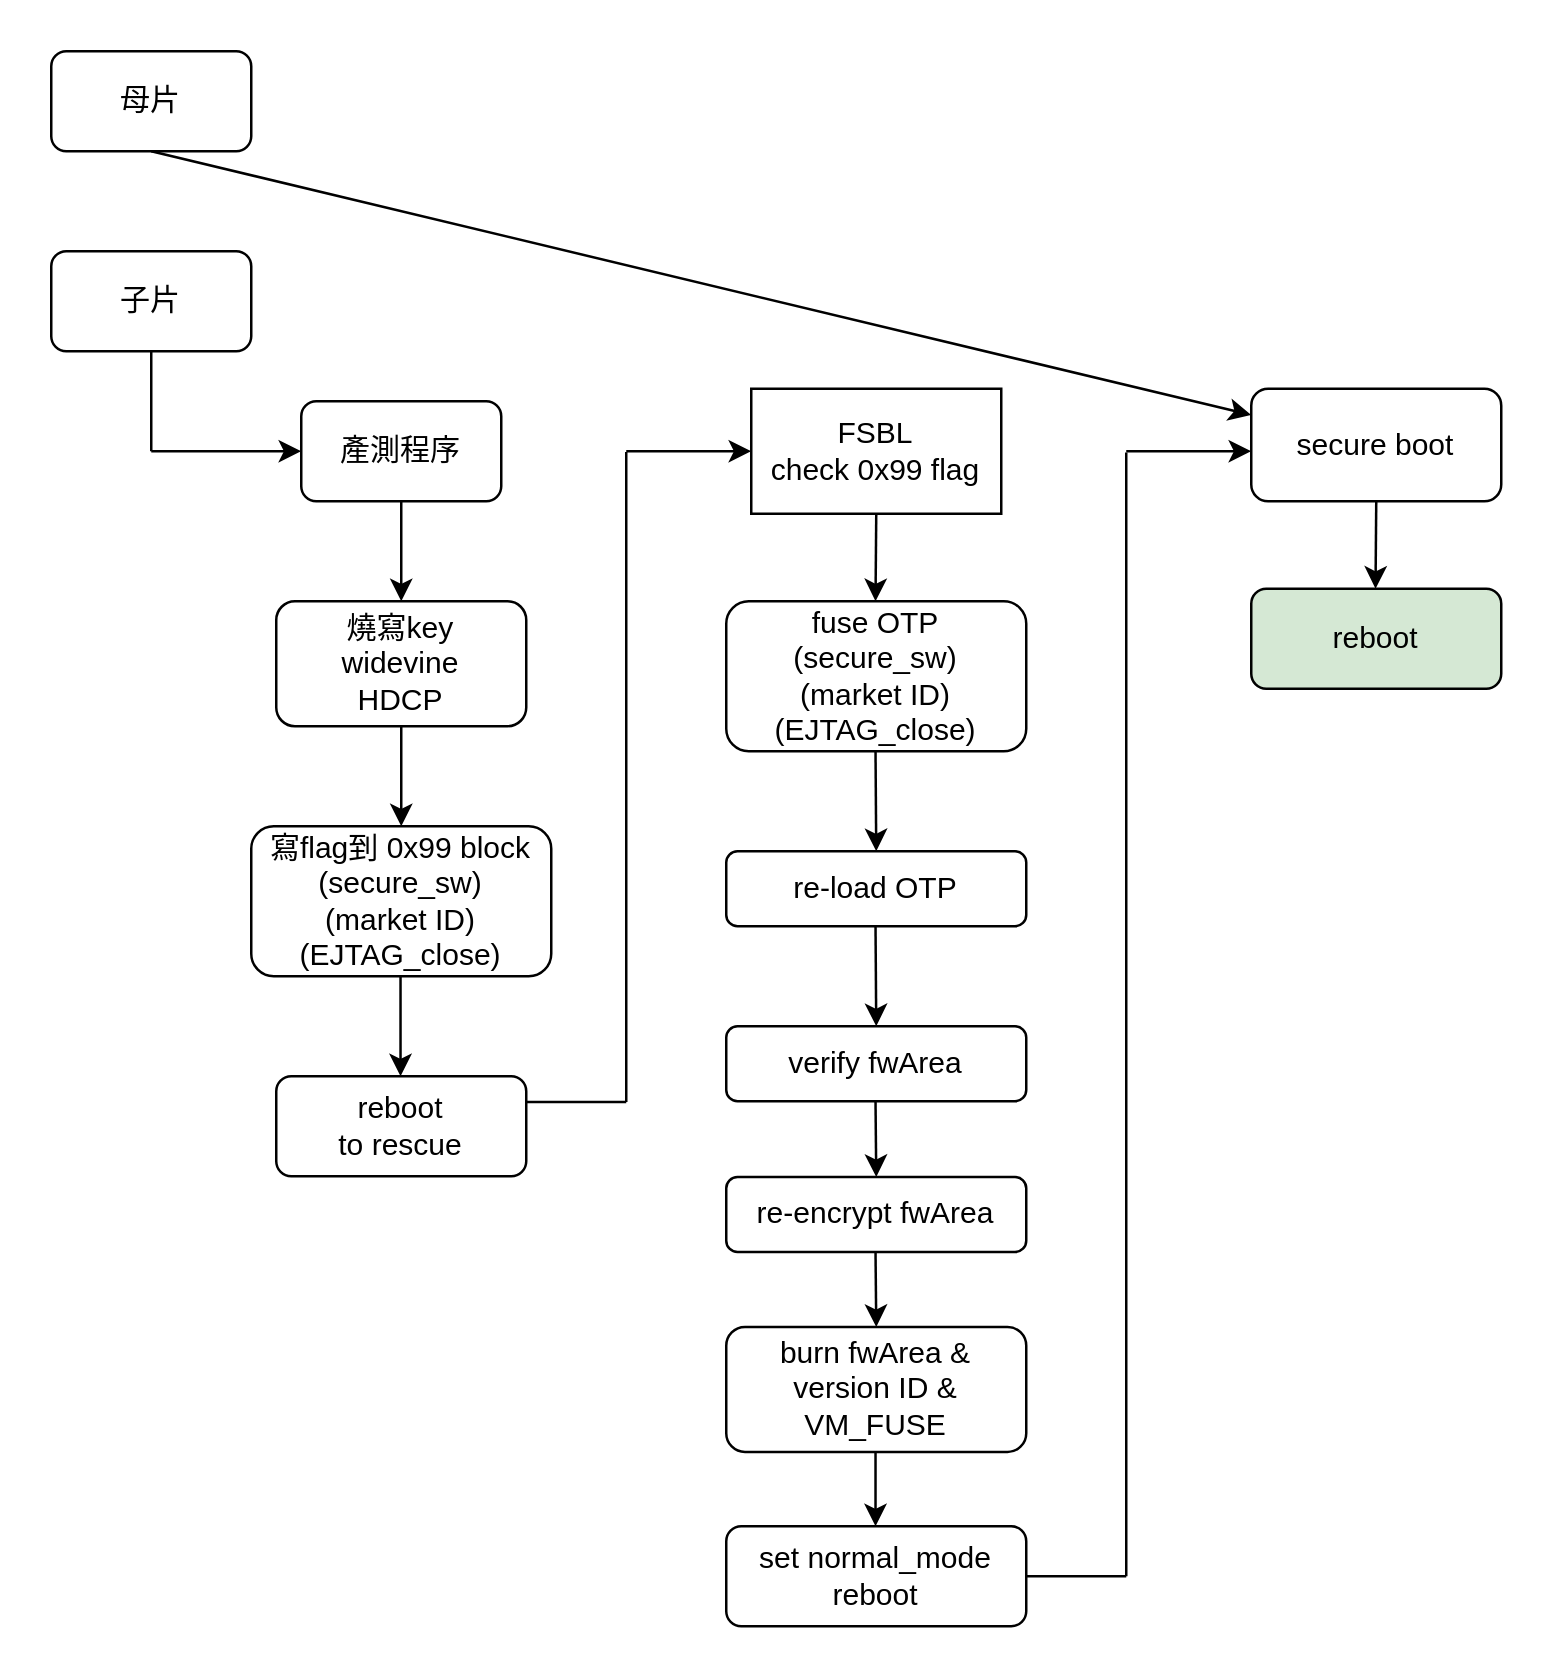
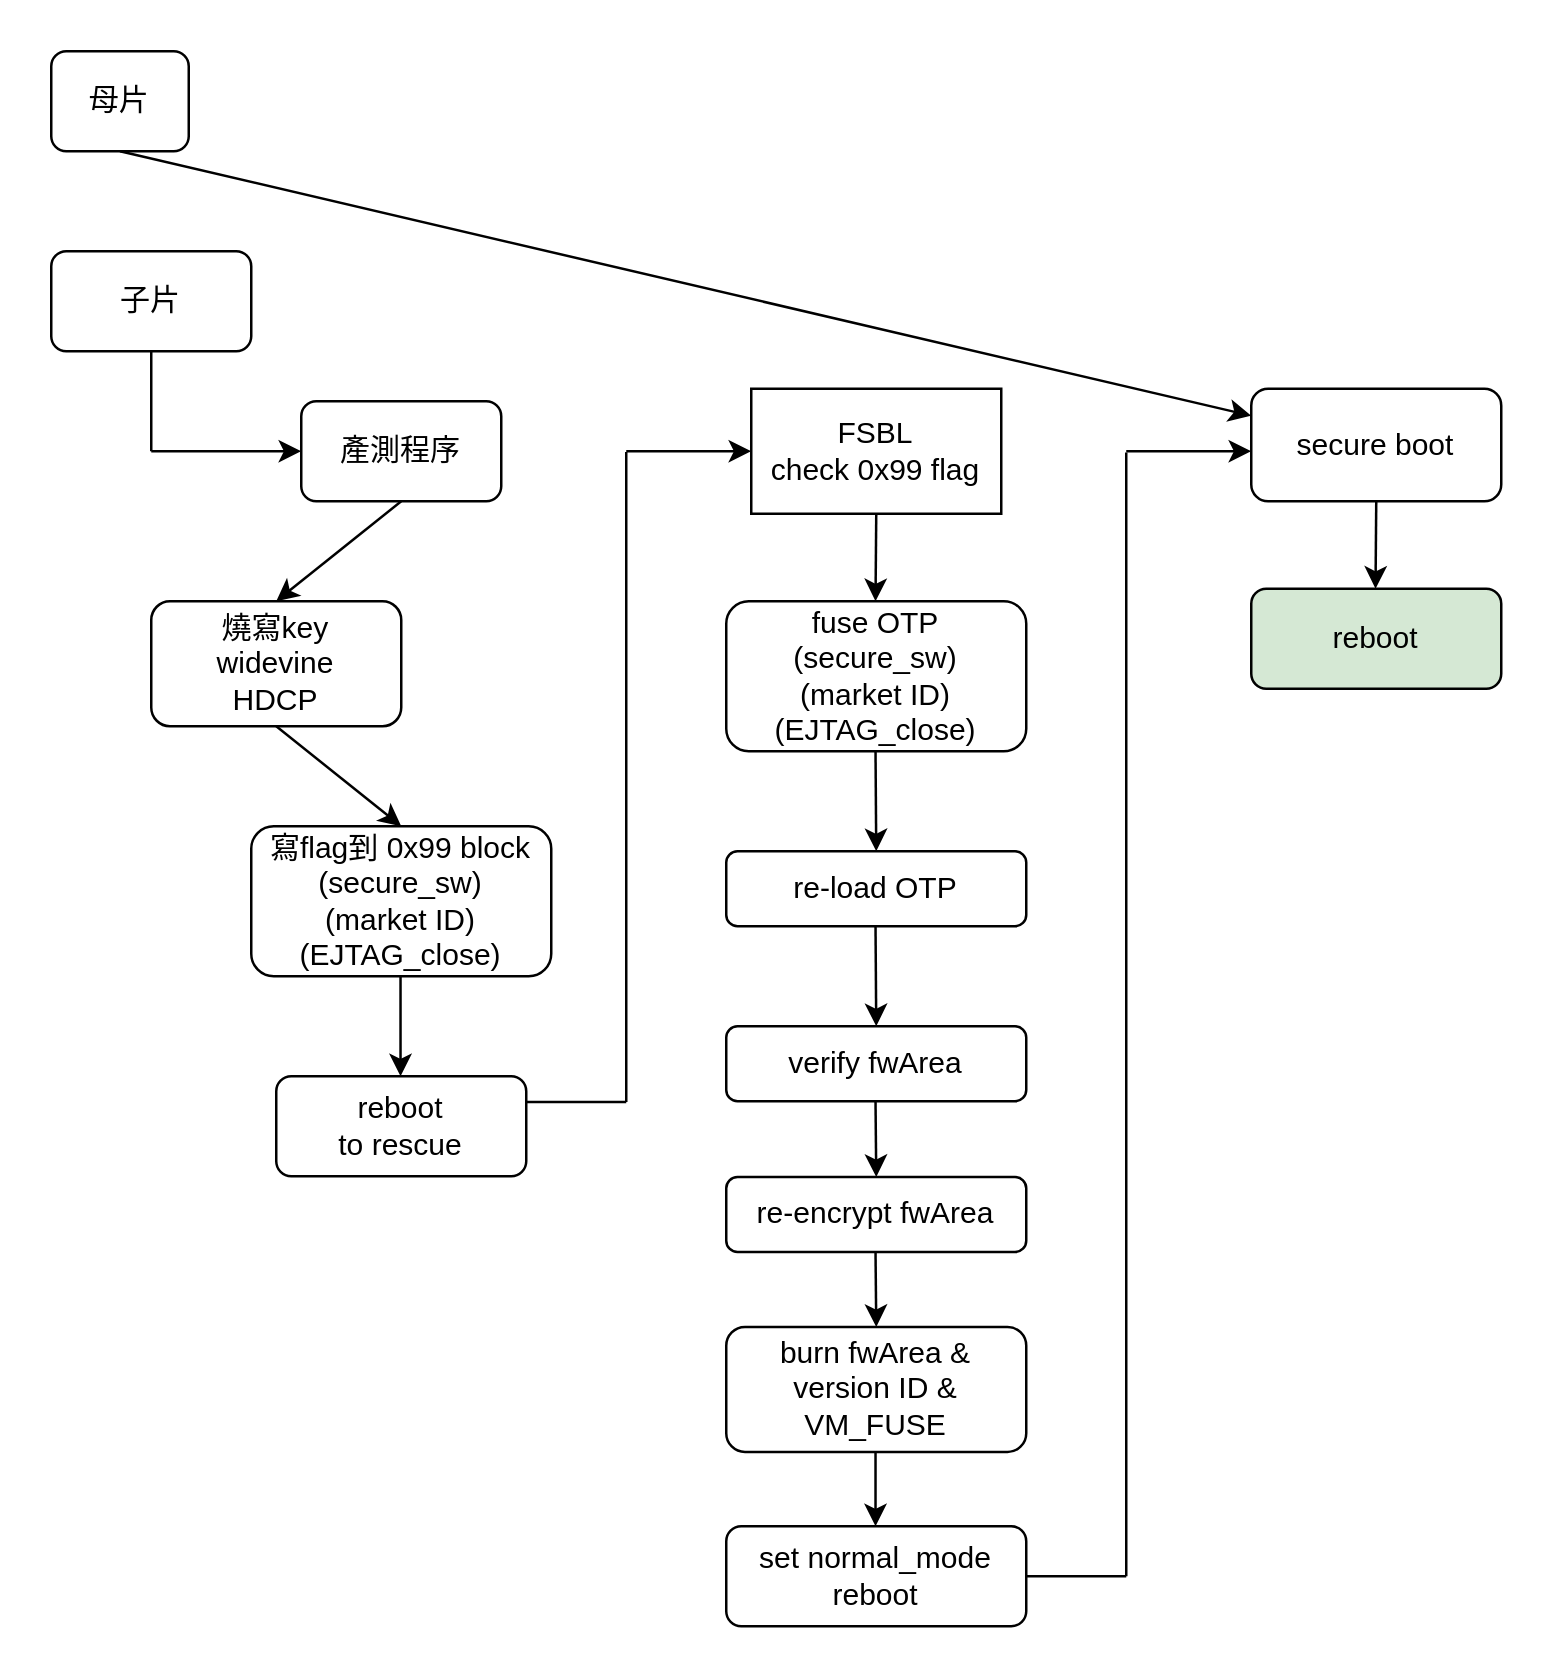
(151, 101) -> (120, 101)
(401, 664) -> (276, 664)
